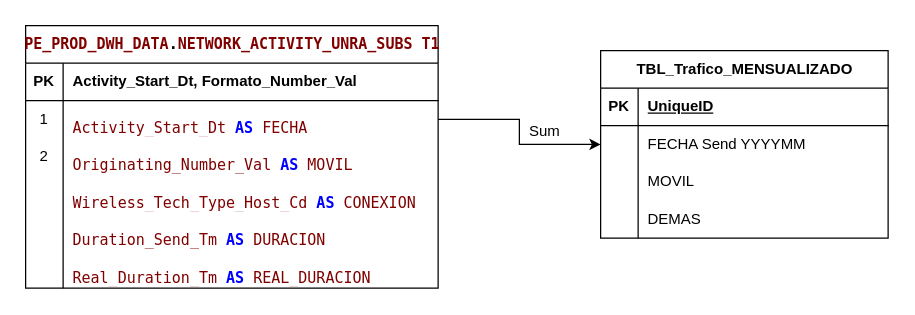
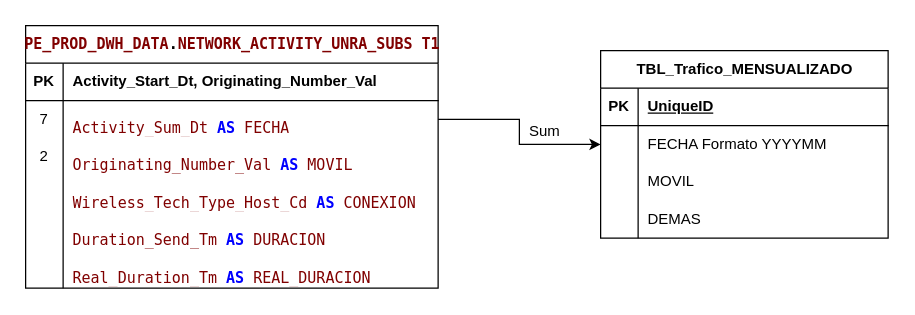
(219, 82) -> (230, 82)
(44, 119) -> (44, 119)
(175, 119) -> (166, 119)
(716, 144) -> (728, 144)
